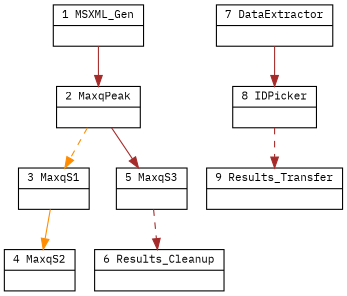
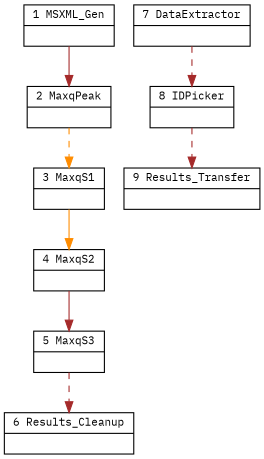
(275, 61) -> (192, 61)
(122, 143) -> (69, 306)
